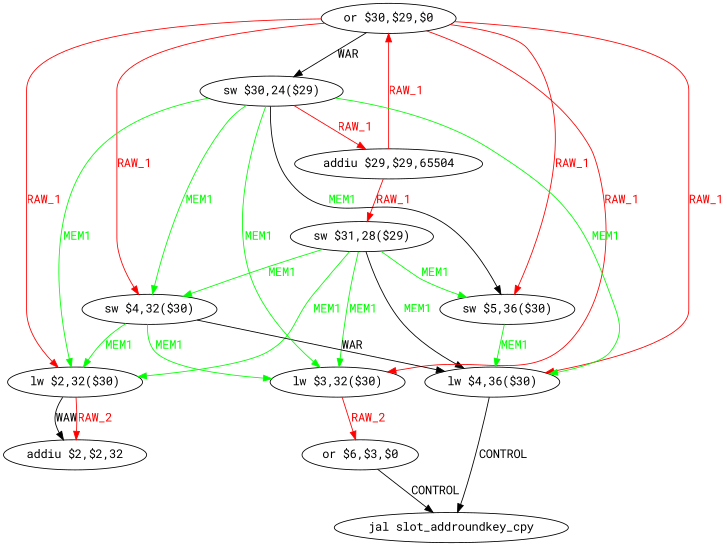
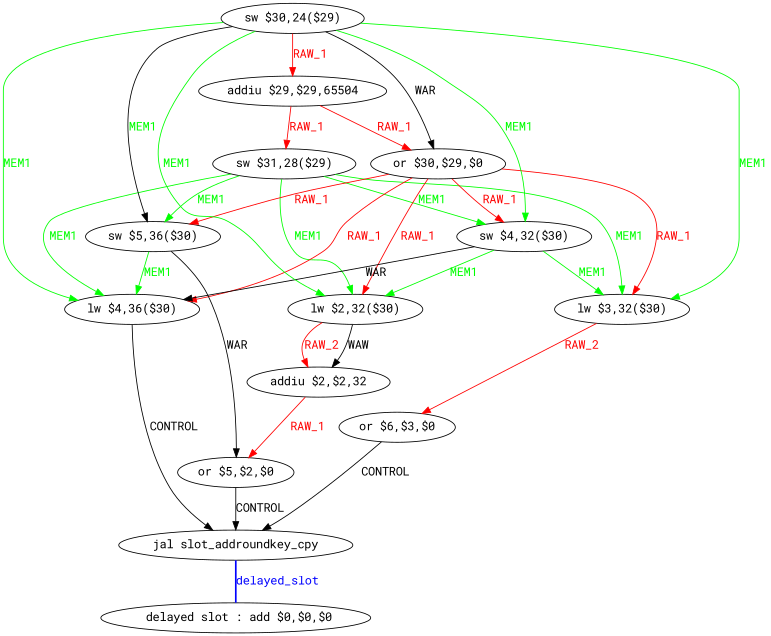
(334, 53) -> (391, 74)
(399, 318) -> (92, 204)
none -> (236, 472)
none -> (236, 618)
